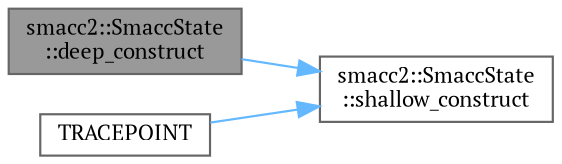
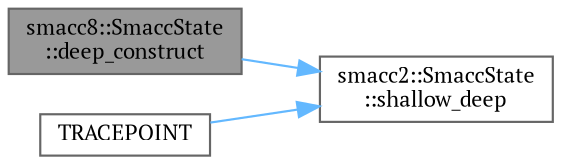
(125, 41) -> (125, 41)
(436, 89) -> (436, 89)
